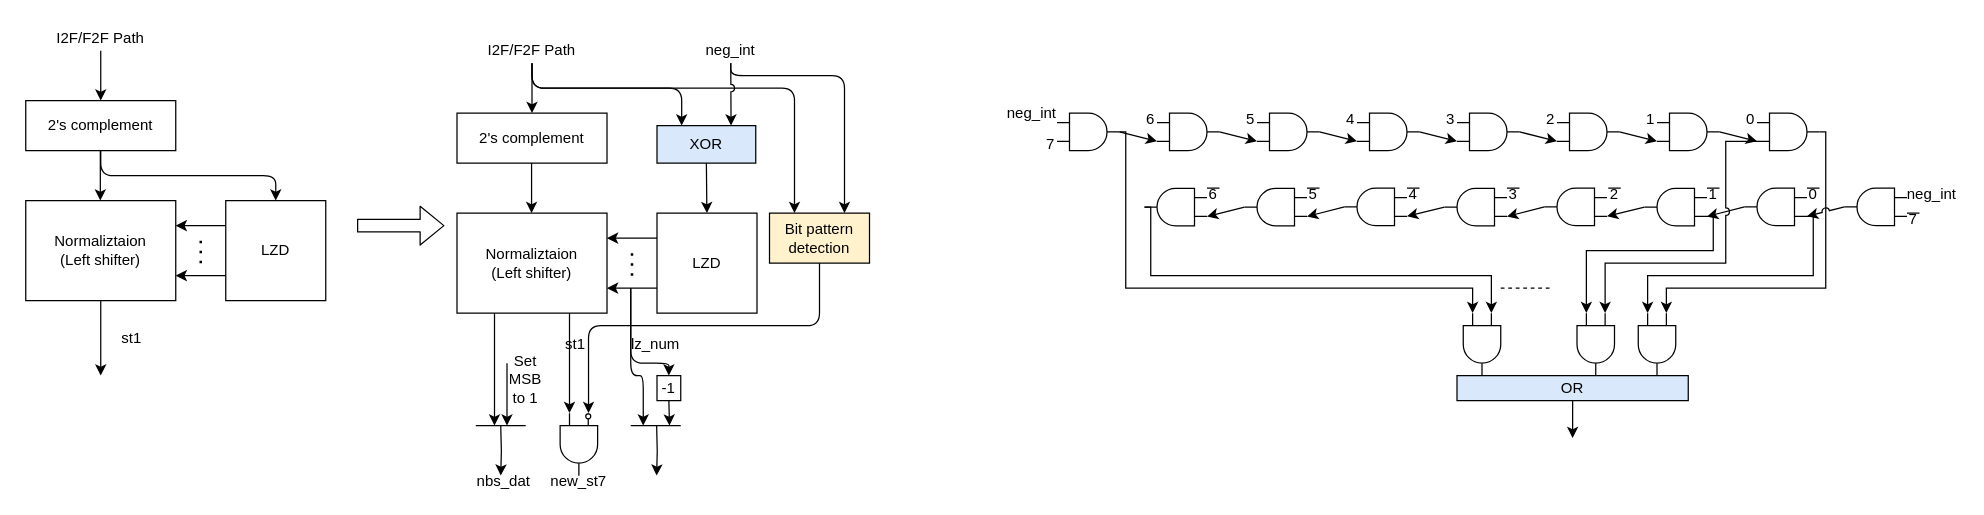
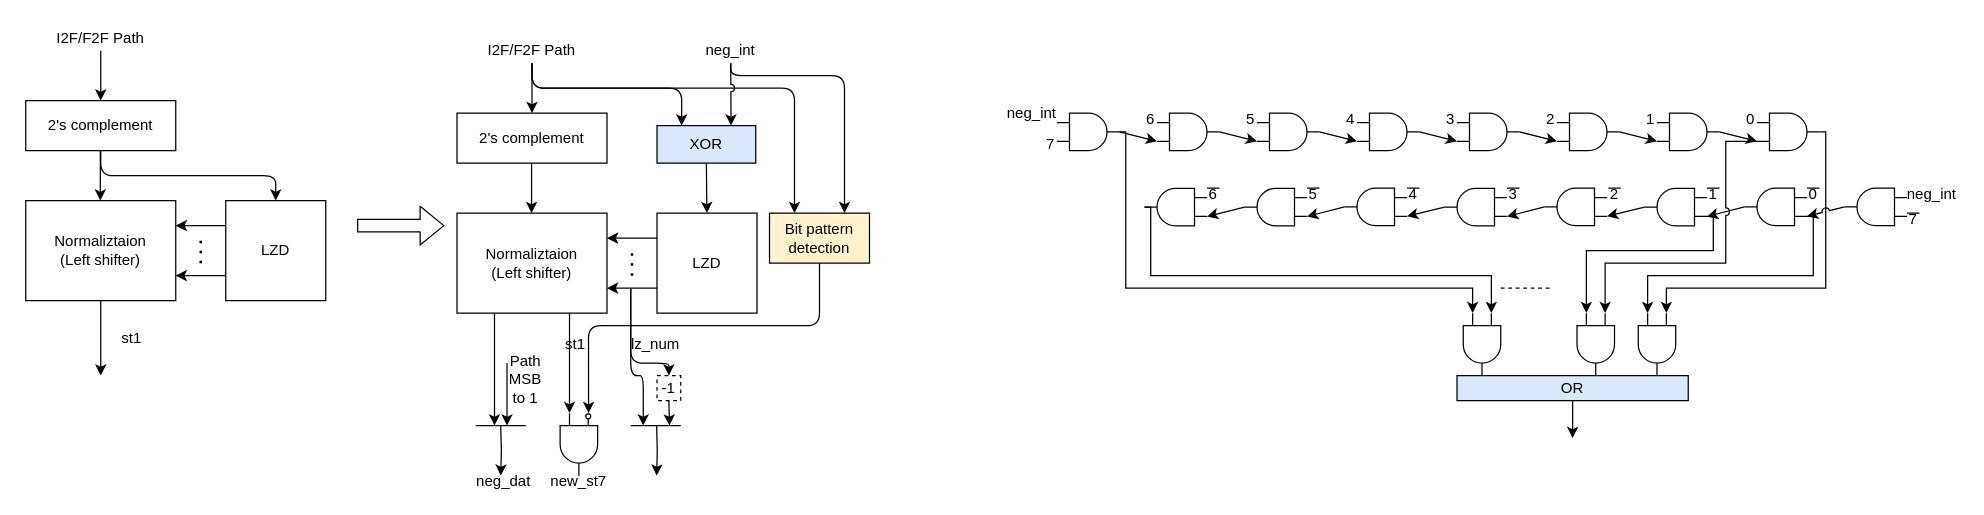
(526, 379) -> (526, 379)
(669, 388) -> (669, 388)
(504, 482) -> (504, 482)
